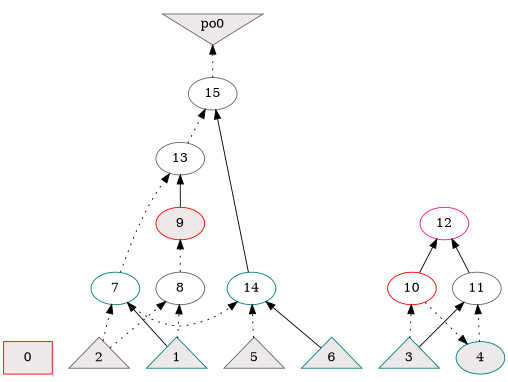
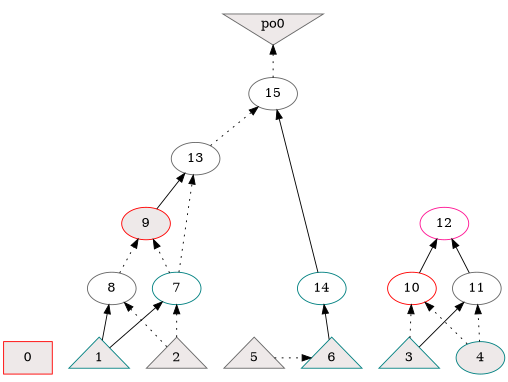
(440, 317) -> (450, 326)
(172, 325) -> (163, 260)
(253, 326) -> (288, 358)
(178, 332) -> (105, 327)
